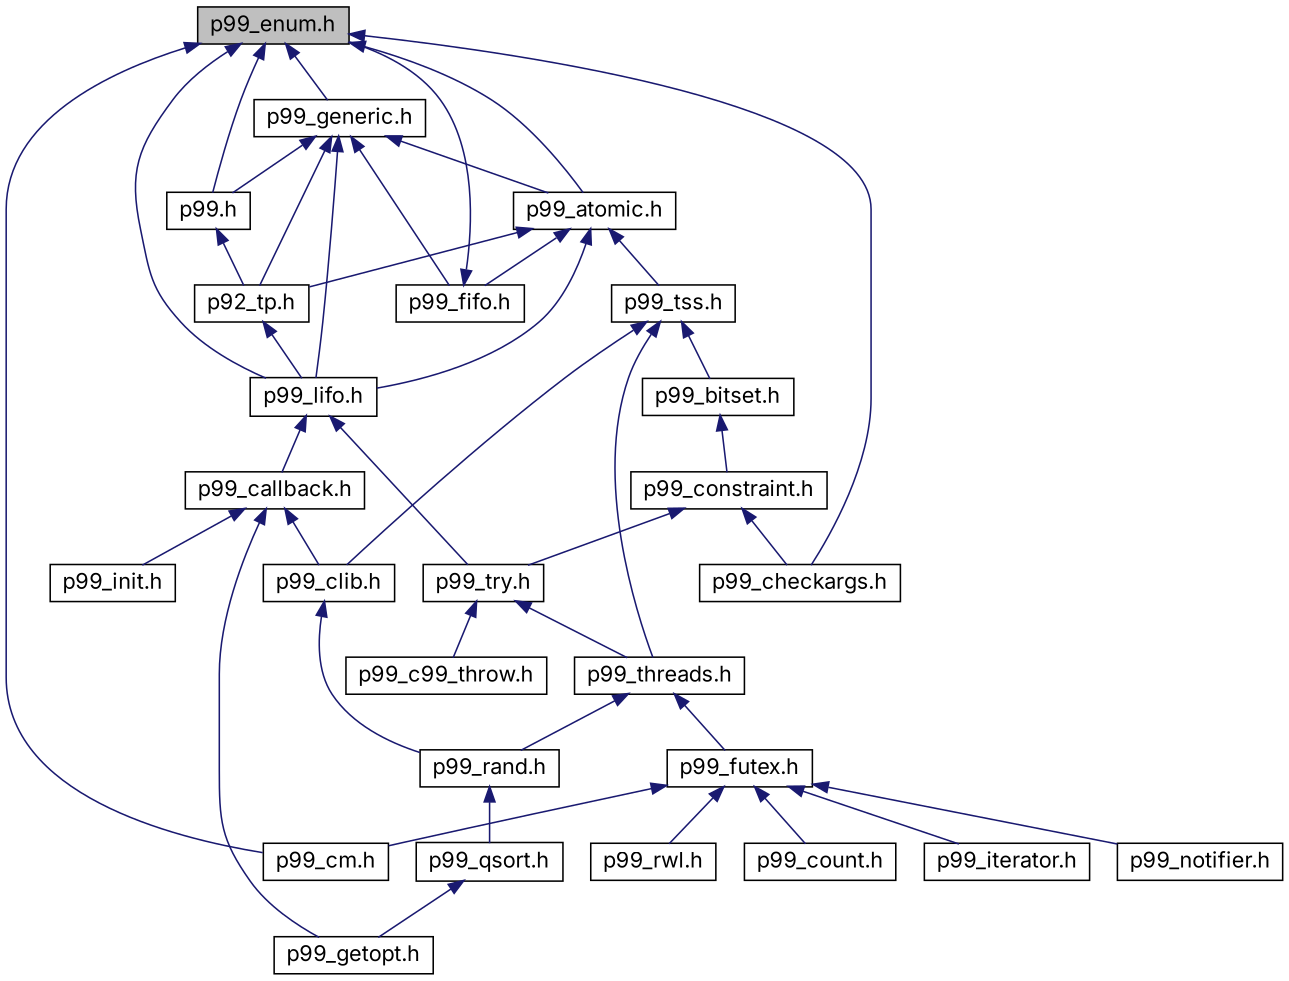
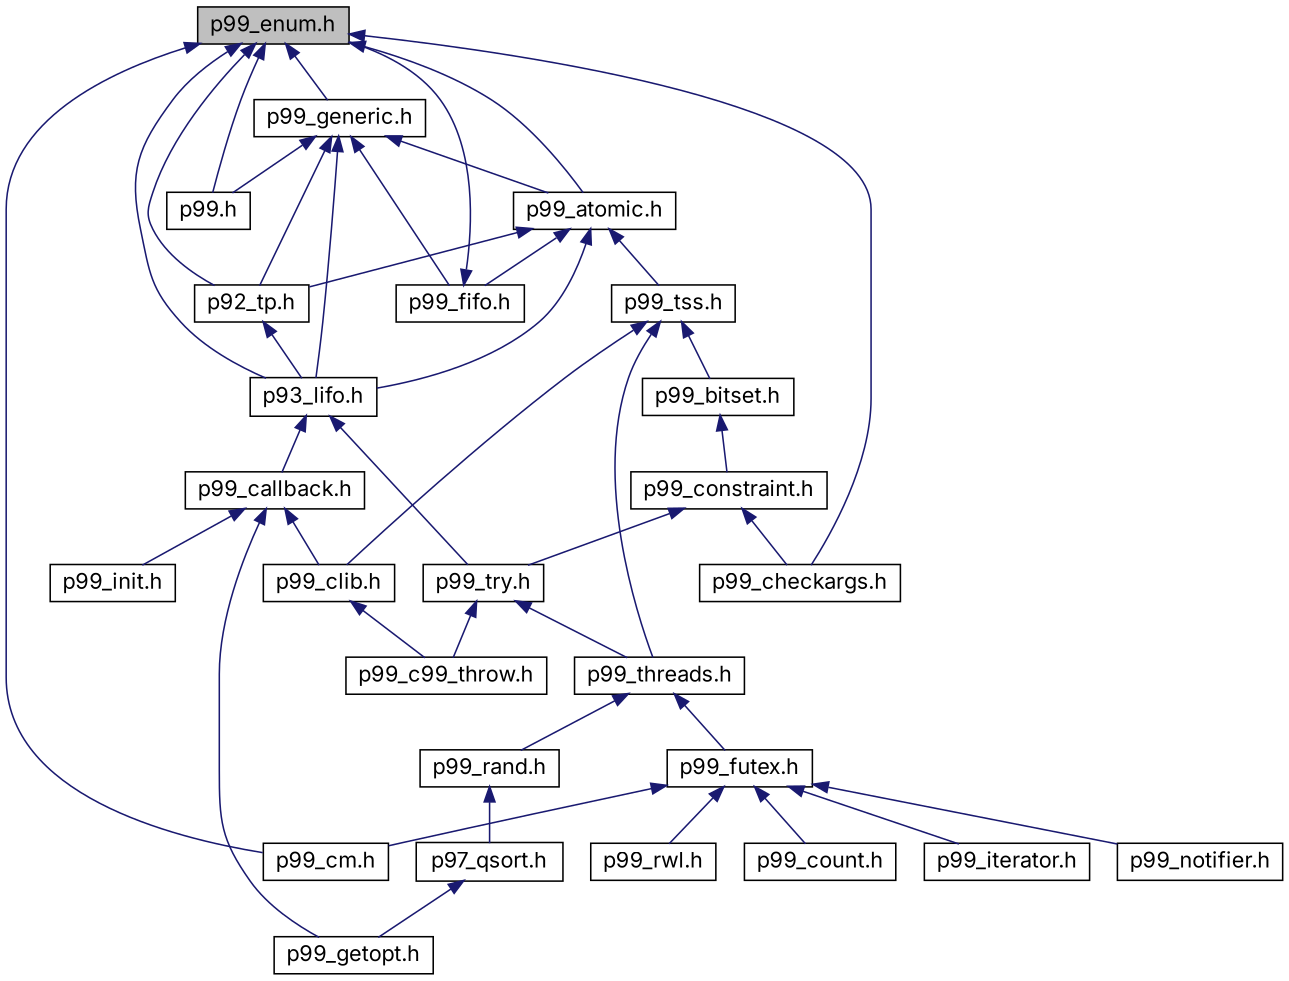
(234, 264) -> (161, 172)
(314, 397) -> (314, 397)
(340, 705) -> (394, 634)
(490, 862) -> (490, 862)
